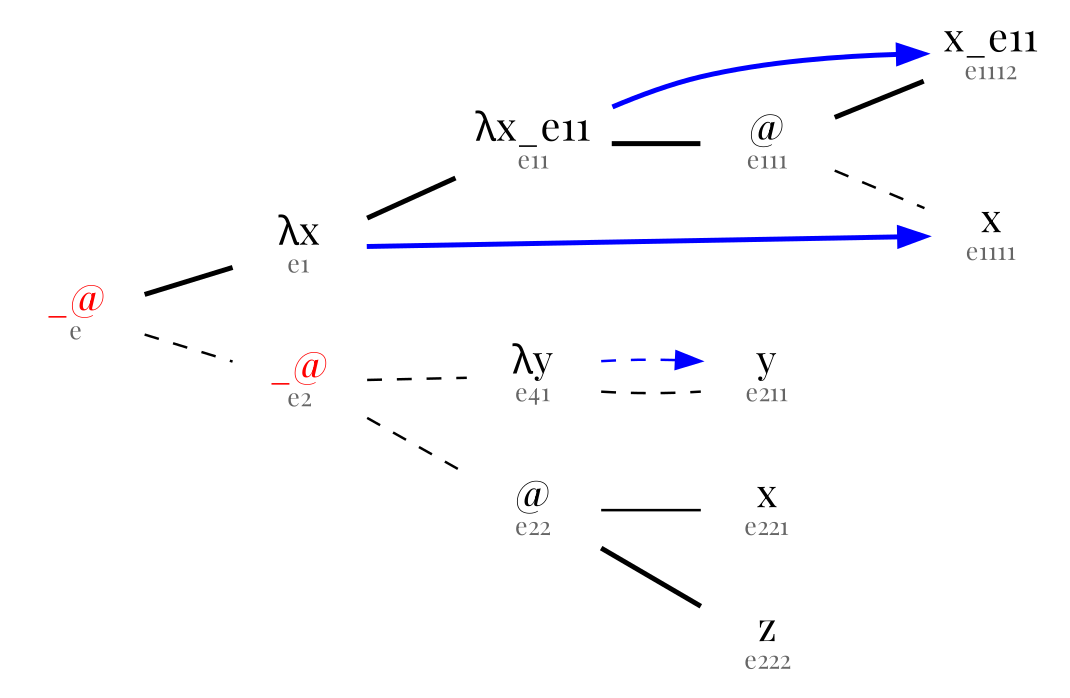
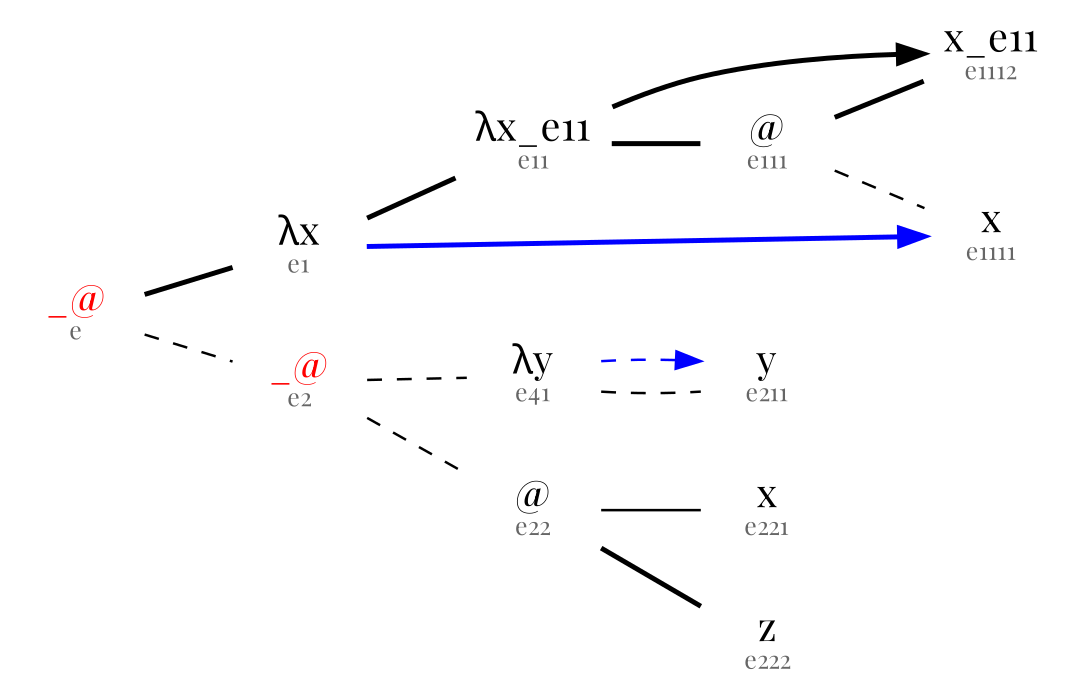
(753, 67) -> (753, 67)
